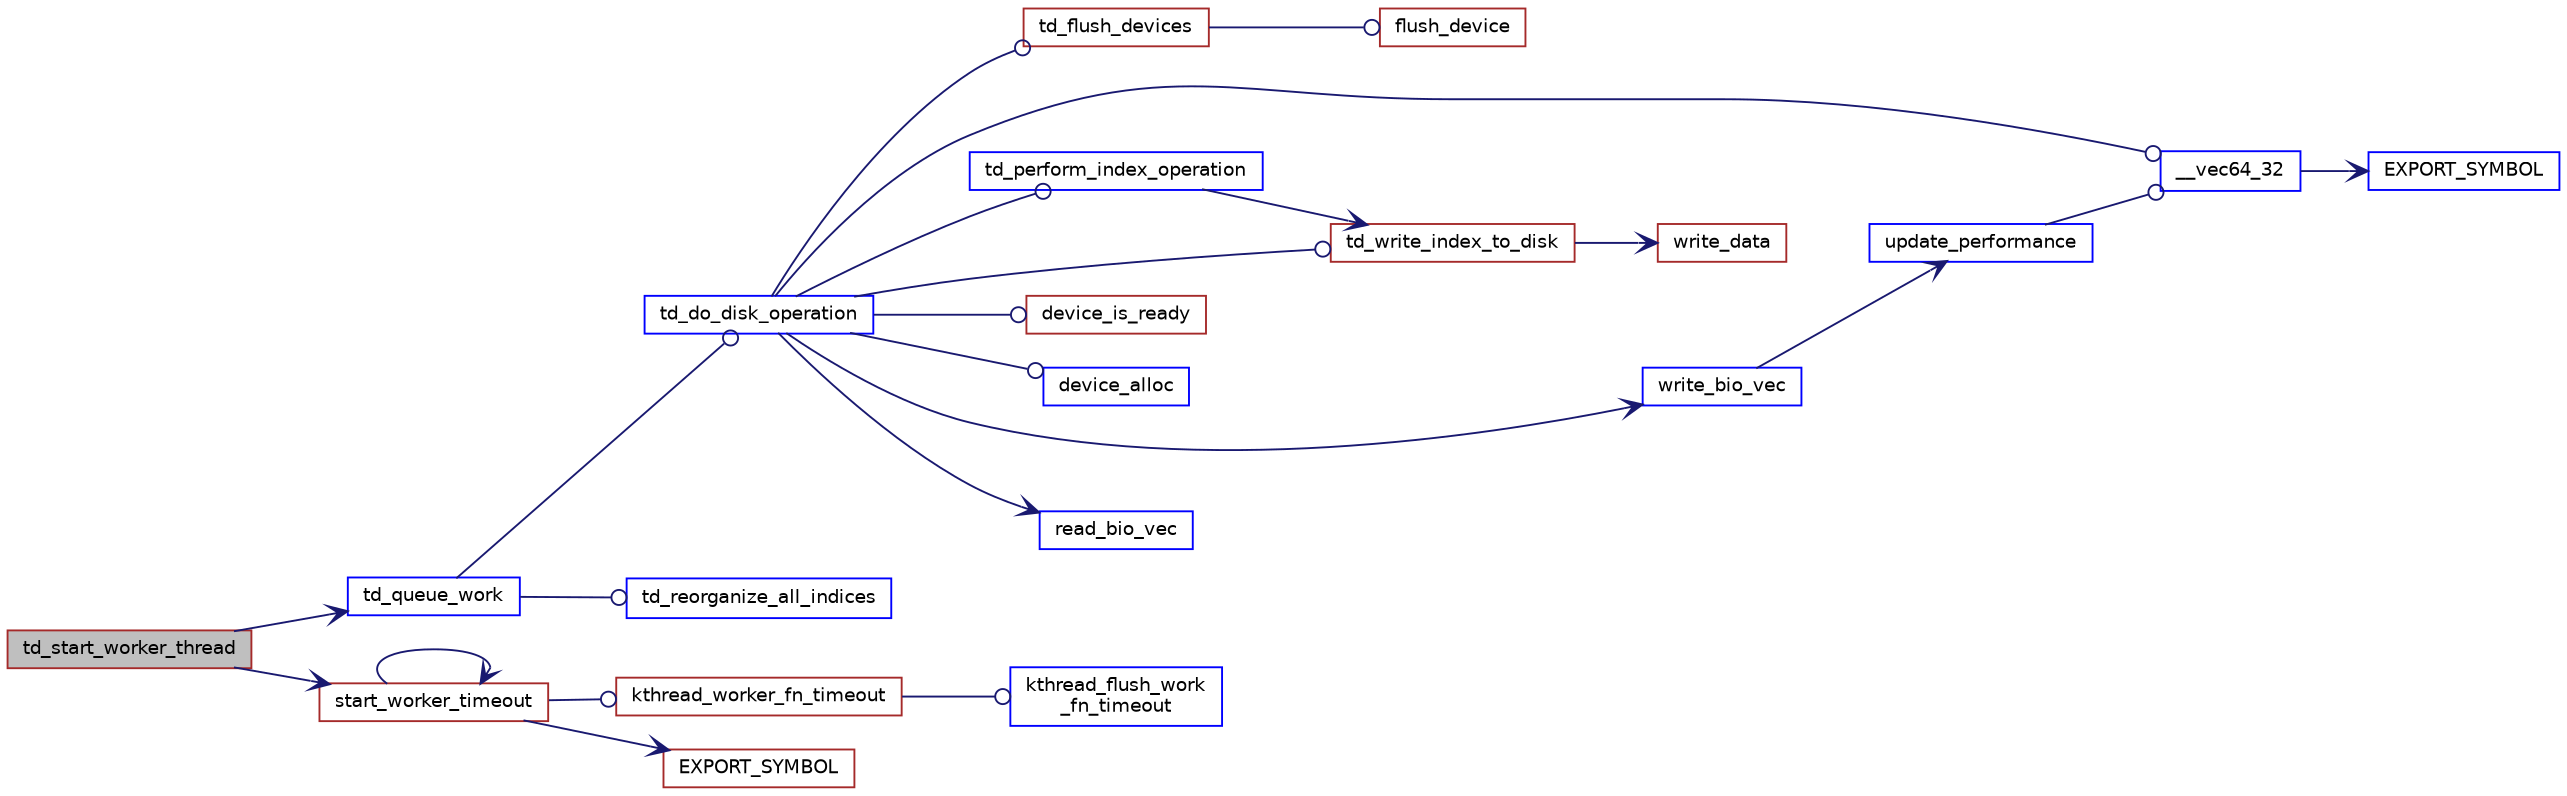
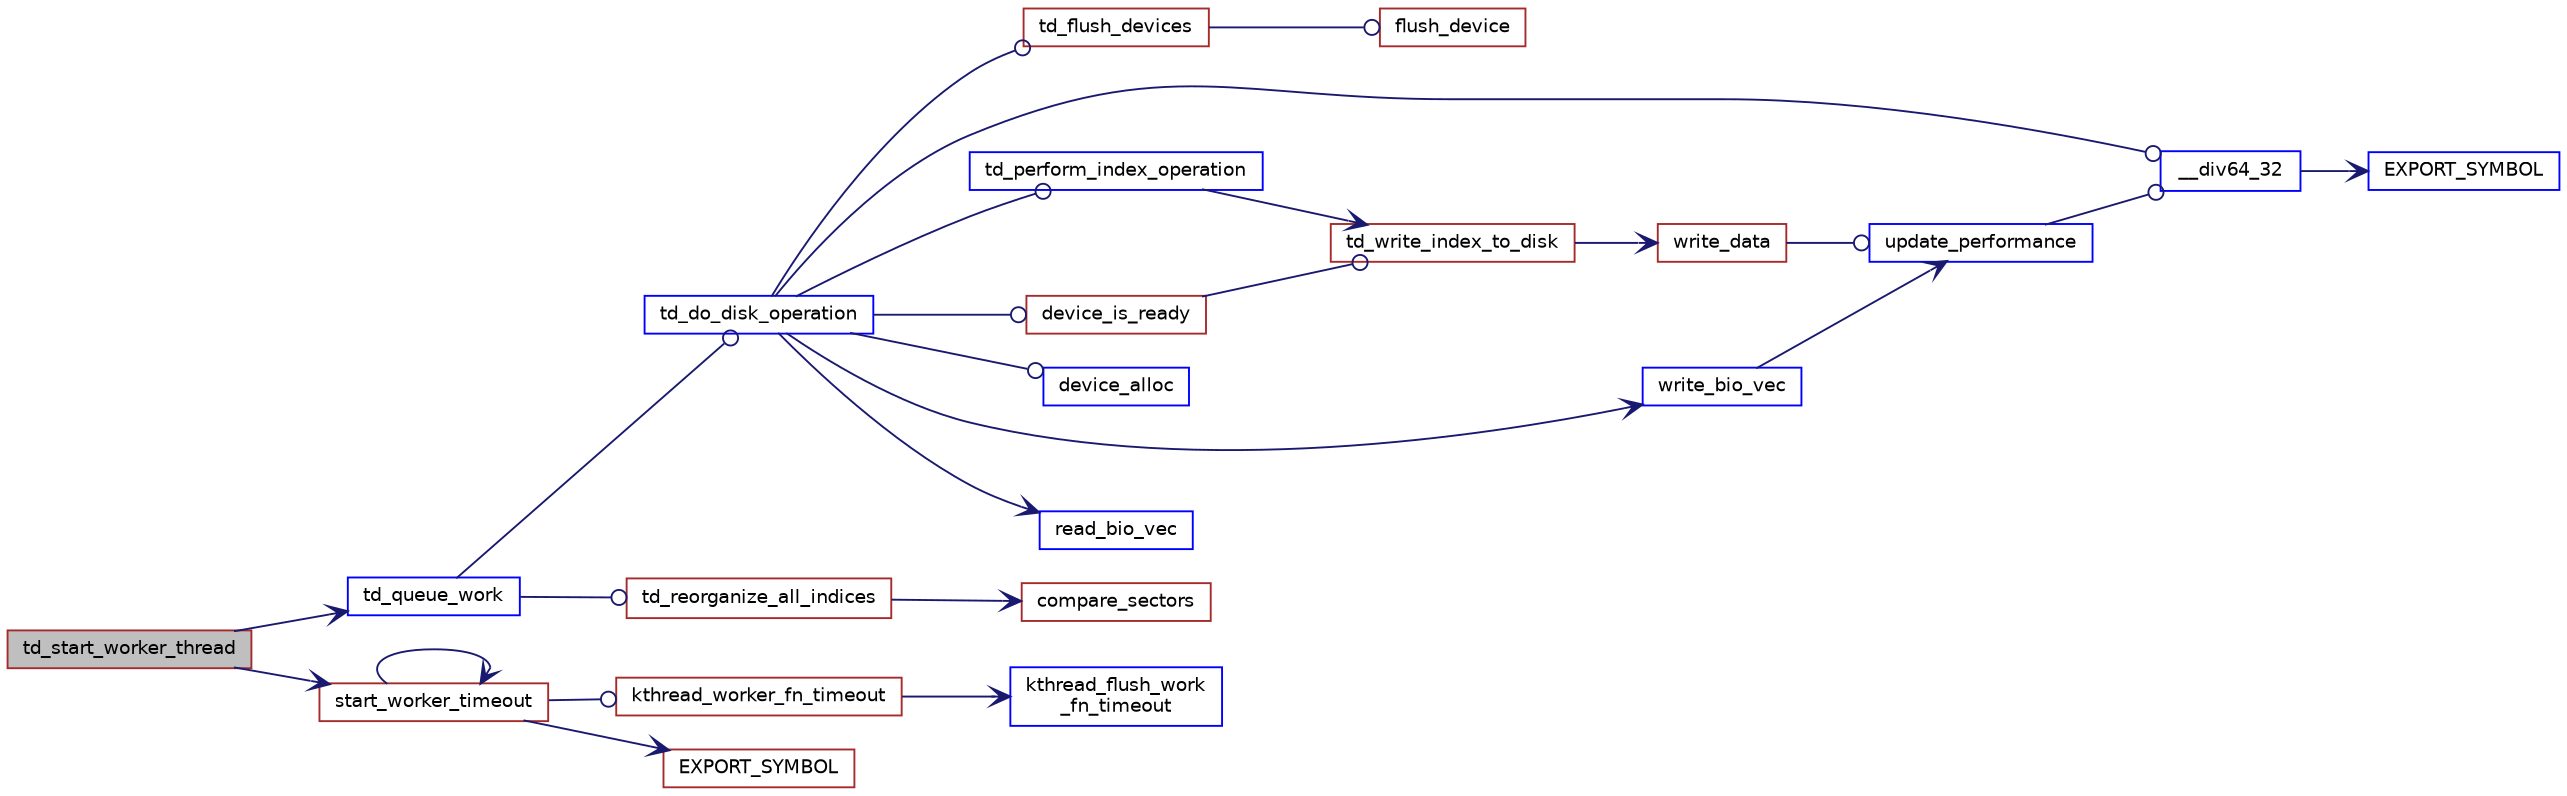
(2231, 171) -> (2231, 171)
none -> (1820, 243)
(1084, 267) -> (1277, 280)
(759, 598) -> (759, 598)
none -> (1116, 602)
(949, 697) -> (949, 697)
